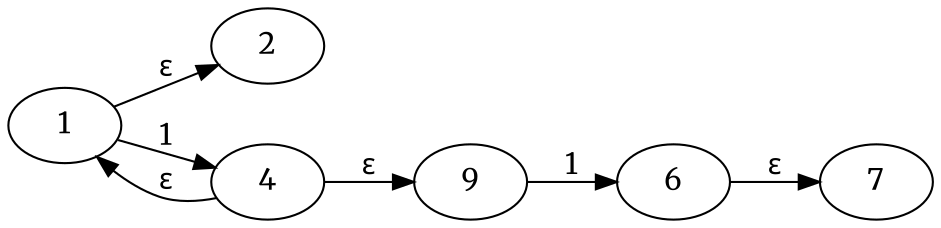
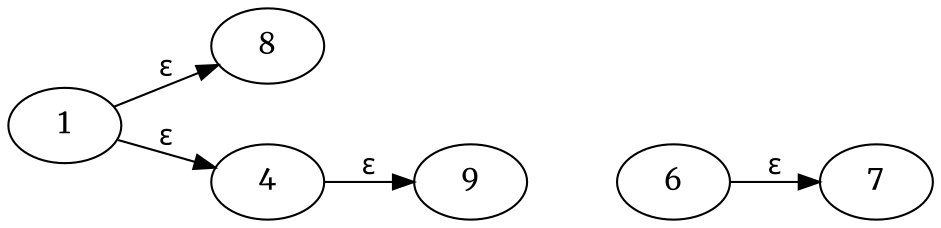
(268, 46) -> (268, 46)
(166, 137) -> (166, 137)
(562, 182) -> none
(161, 197) -> none
